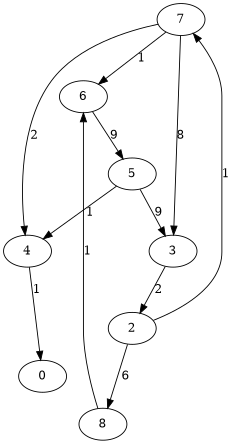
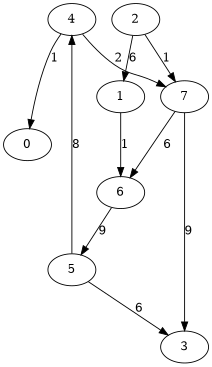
(142, 58) -> (168, 145)
(44, 93) -> (116, 65)
(181, 135) -> (189, 231)
(91, 213) -> (76, 145)
(159, 213) -> (139, 308)
(155, 286) -> none
(103, 424) -> (121, 97)
